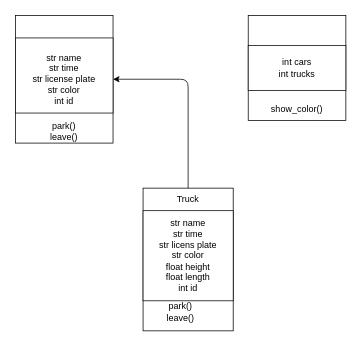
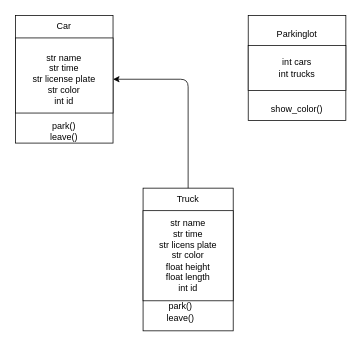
none -> (64, 27)
none -> (297, 34)
